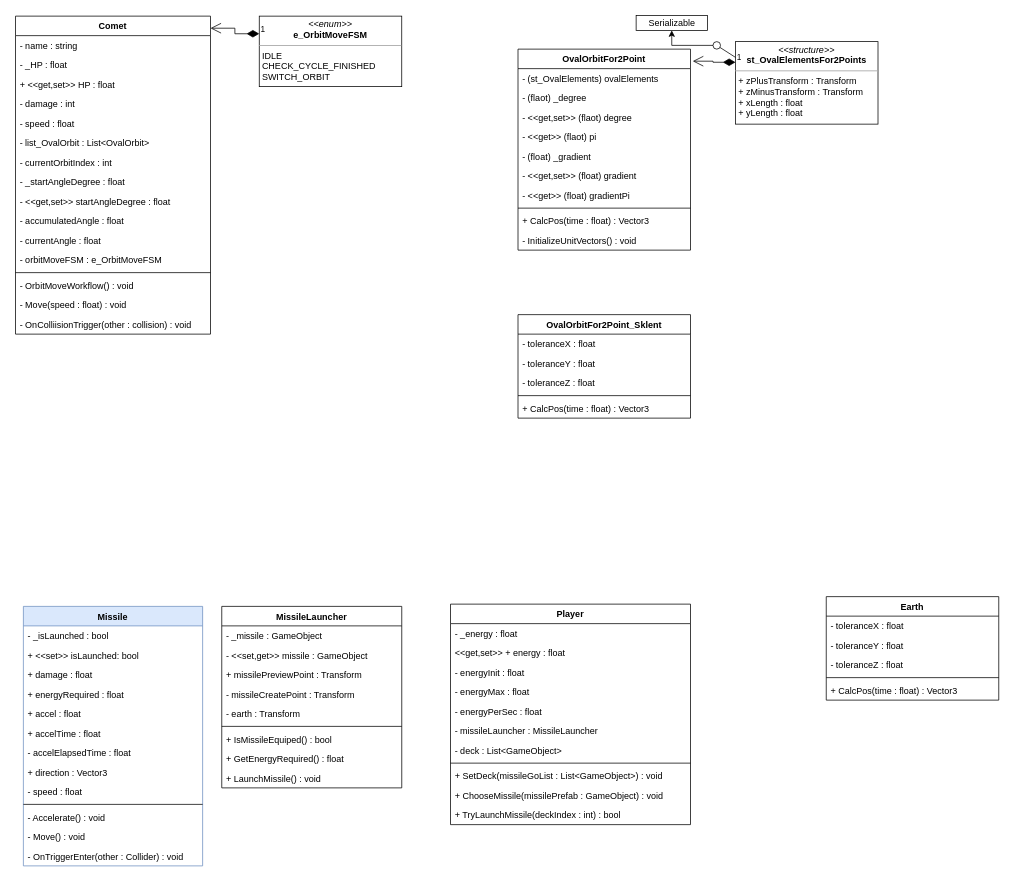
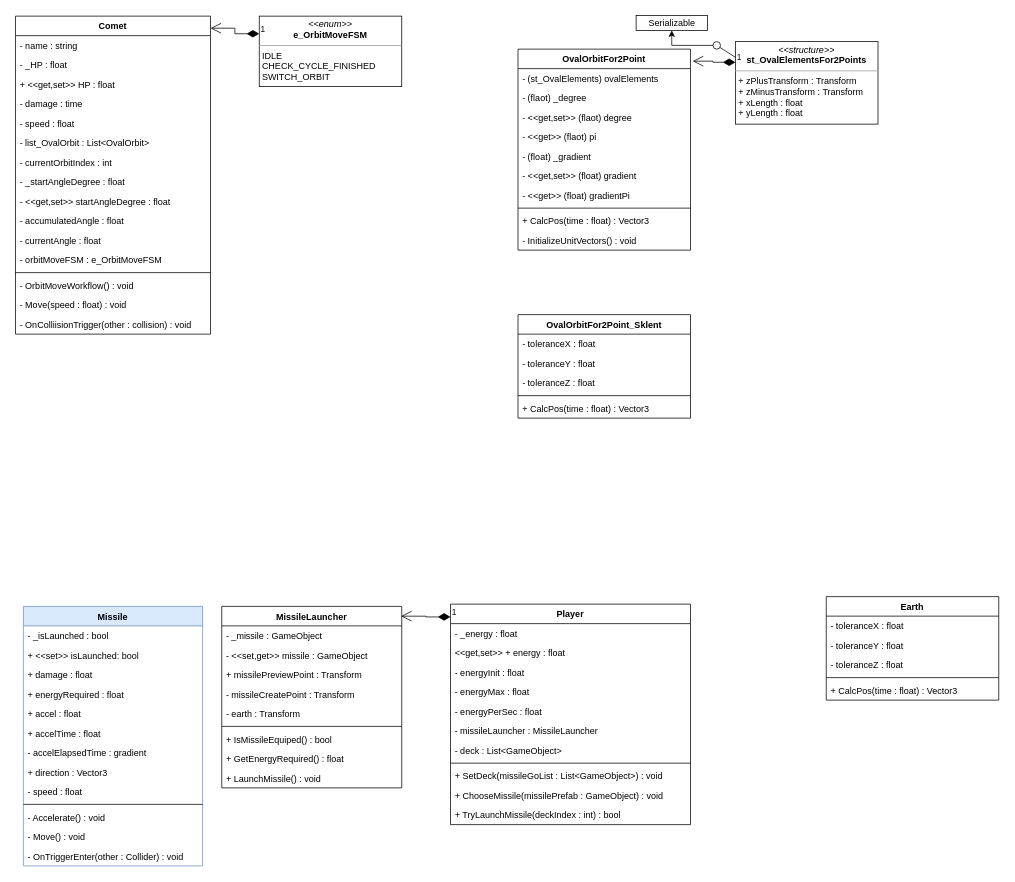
(49, 104) -> (51, 104)
none -> (416, 616)
(84, 753) -> (91, 753)
